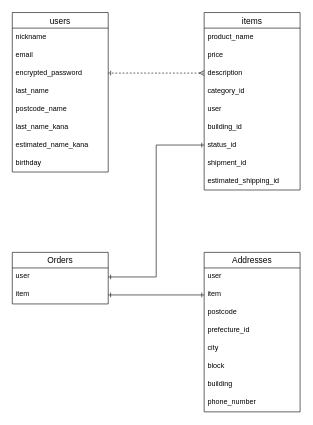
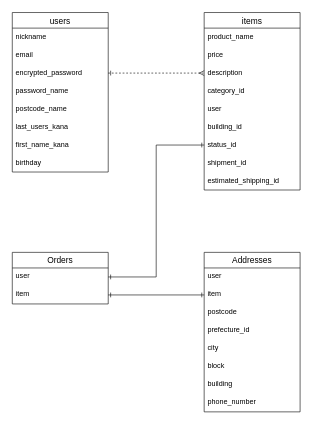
(33, 90) -> (42, 90)
(43, 126) -> (45, 126)
(53, 144) -> (45, 144)
